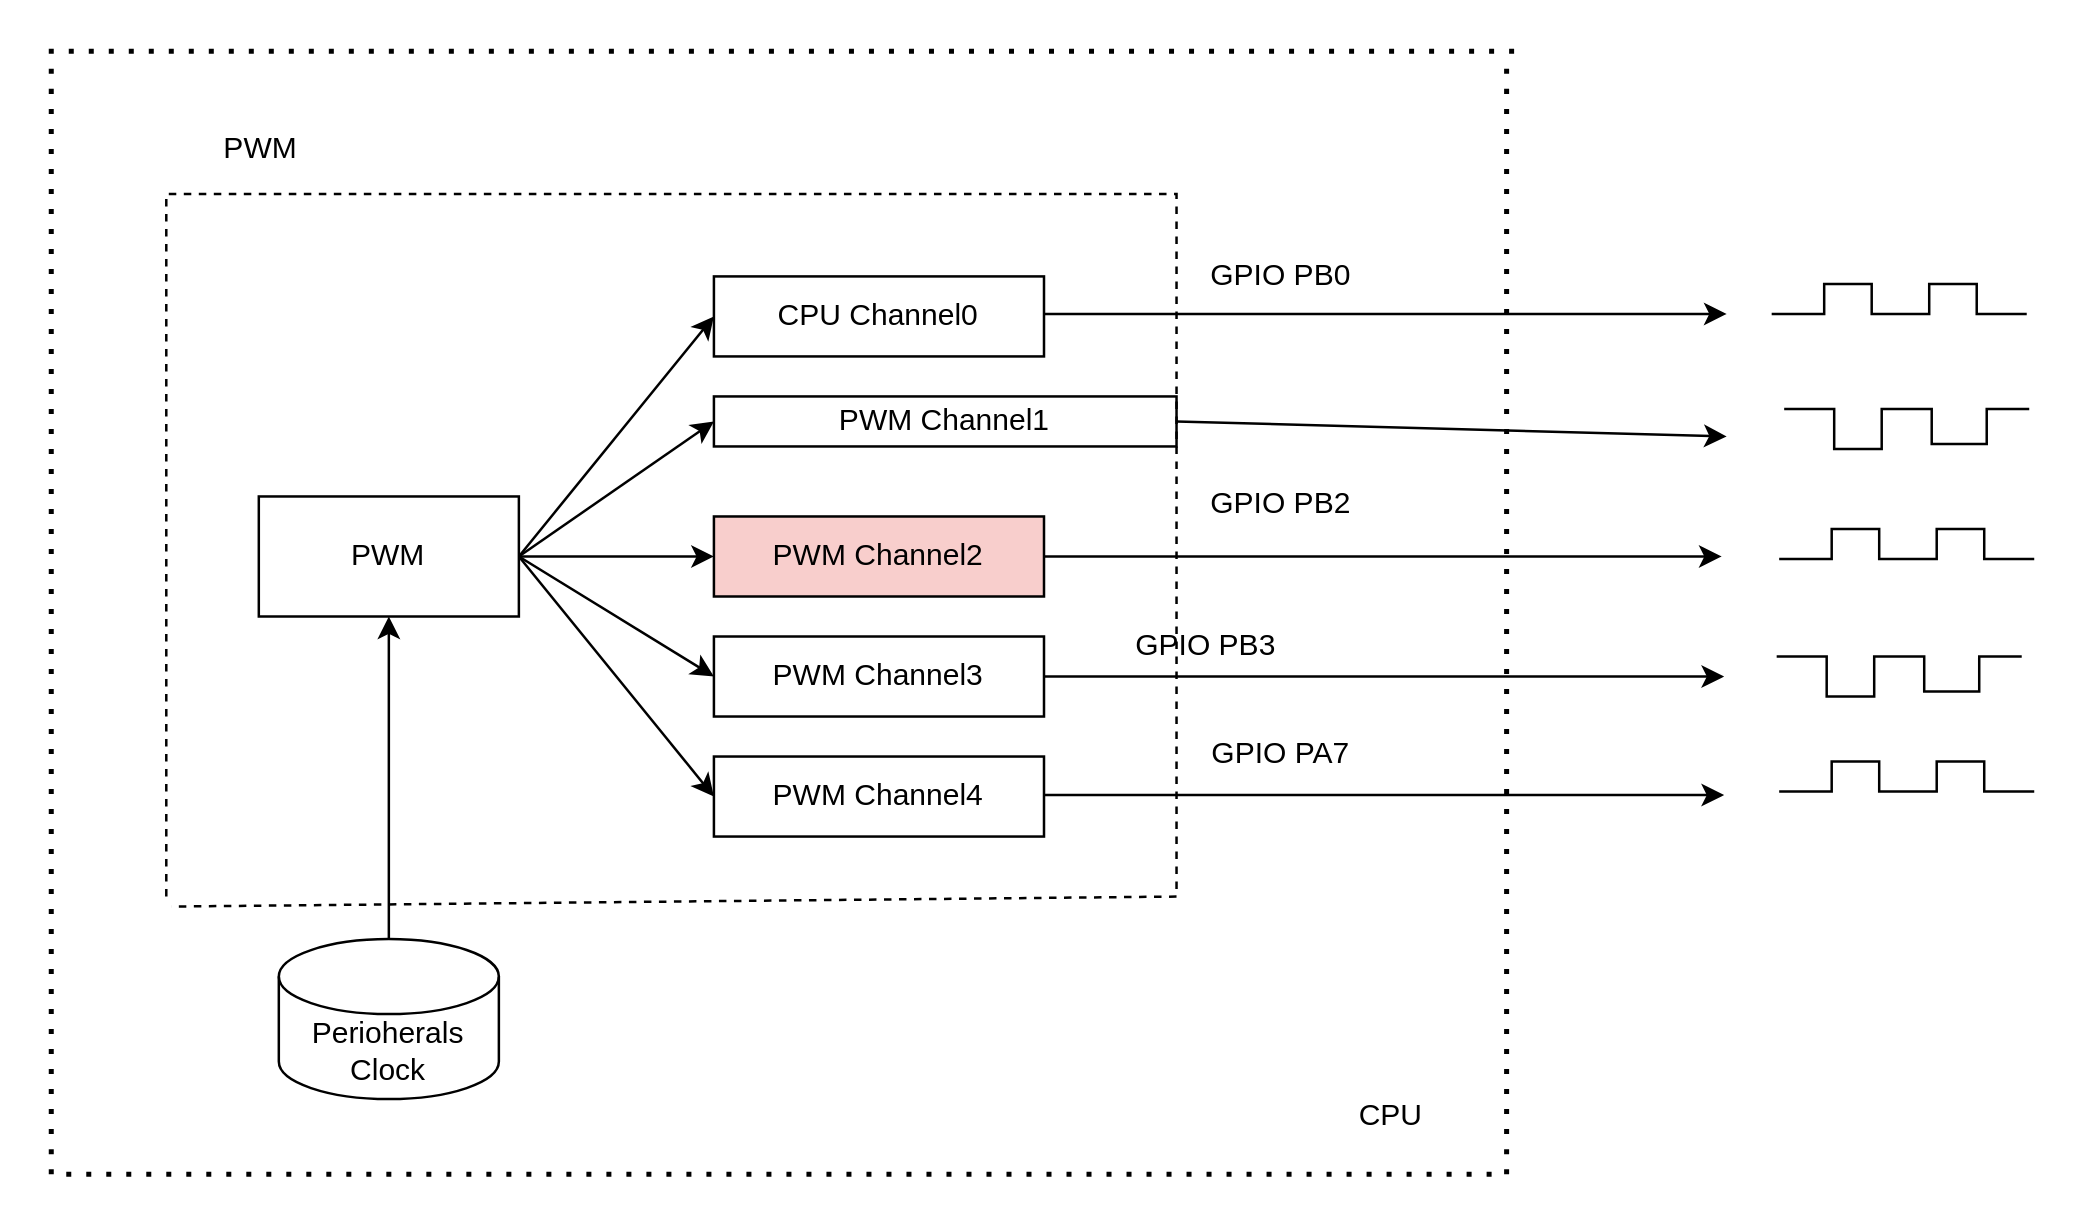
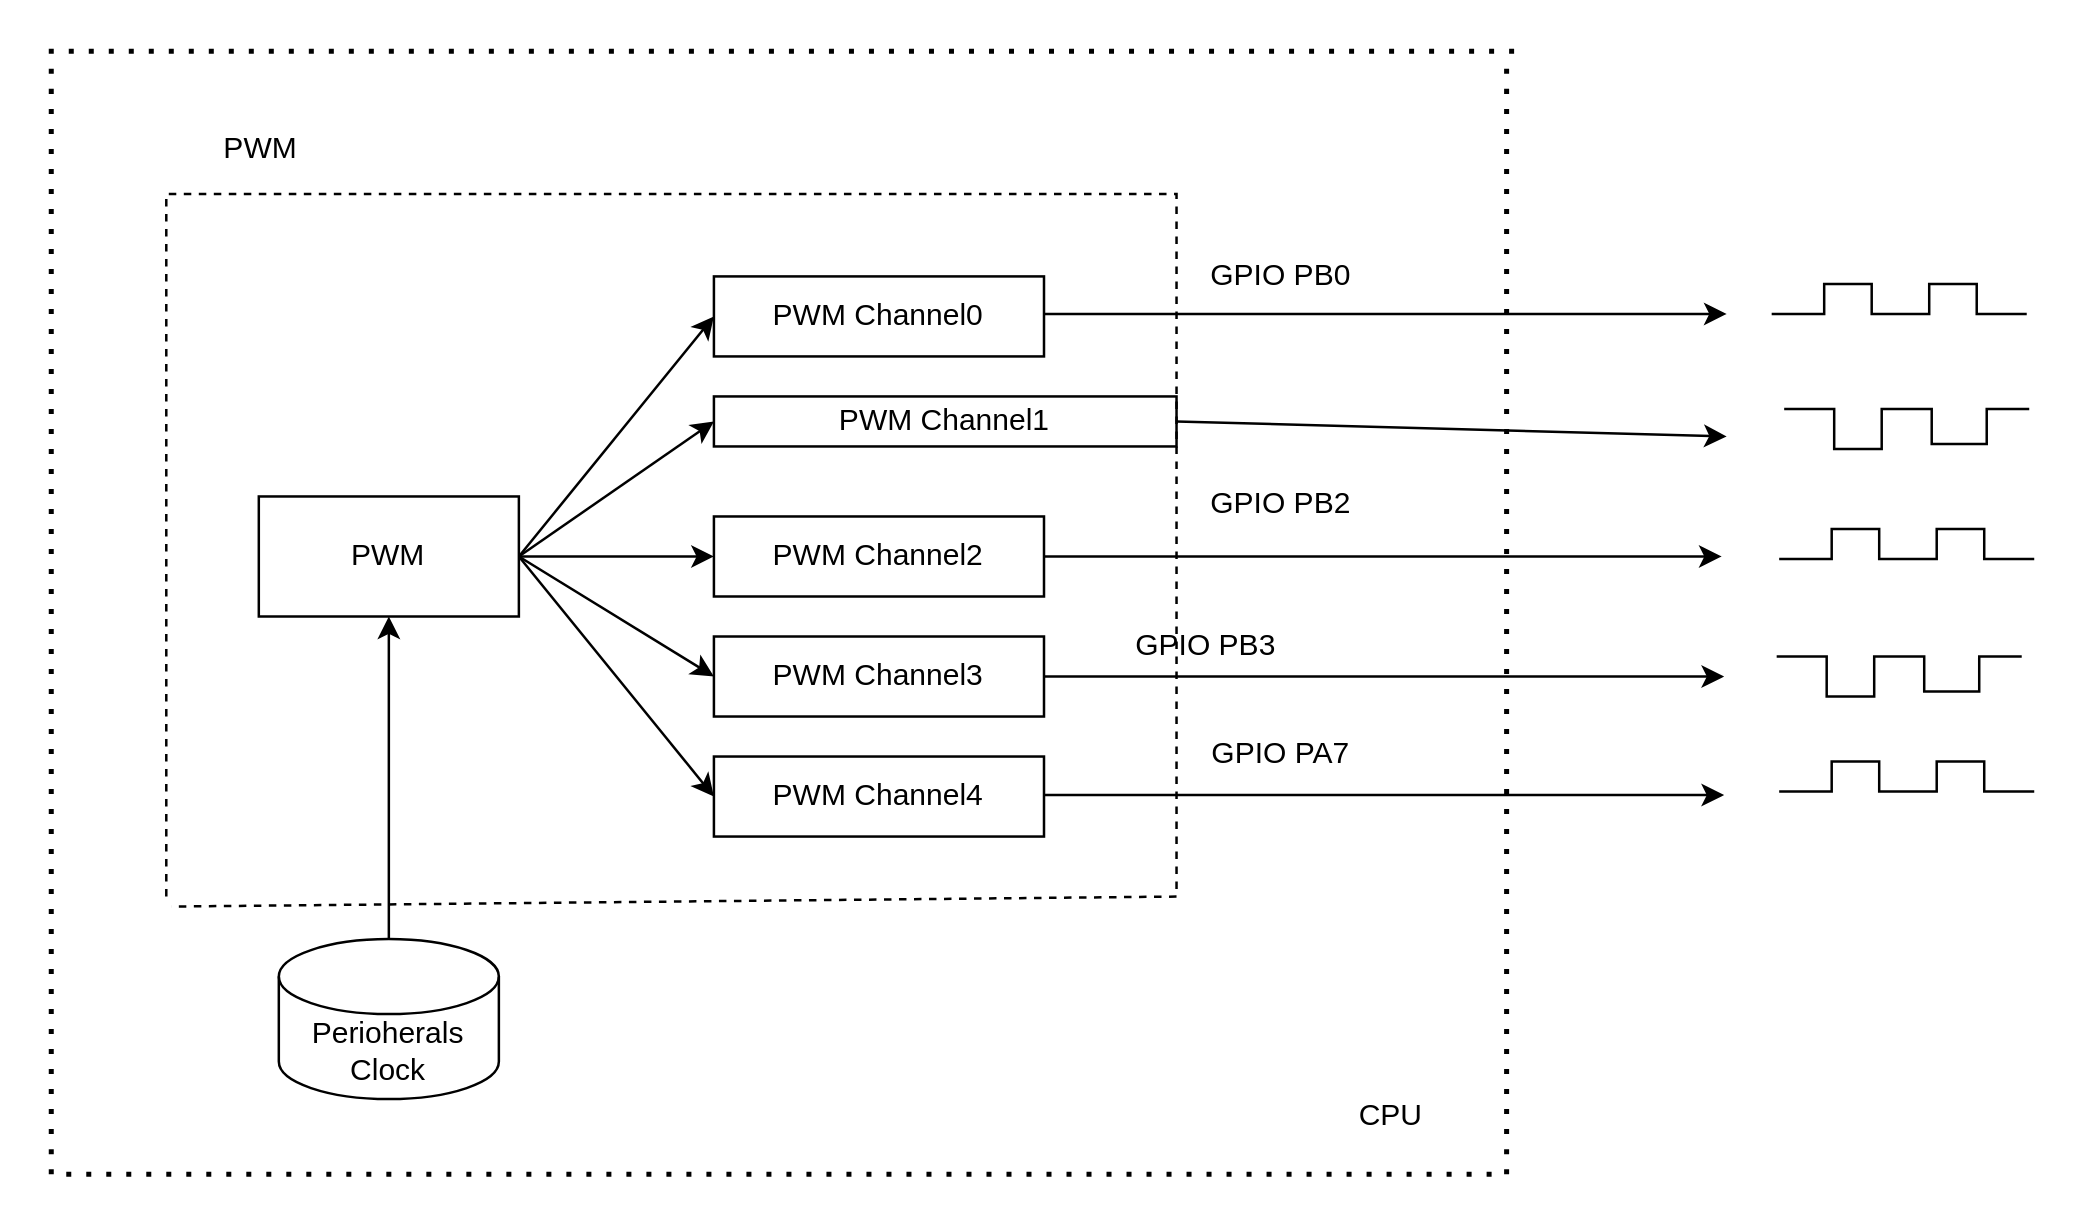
(879, 316) -> (879, 316)
(879, 556) -> (879, 556)
